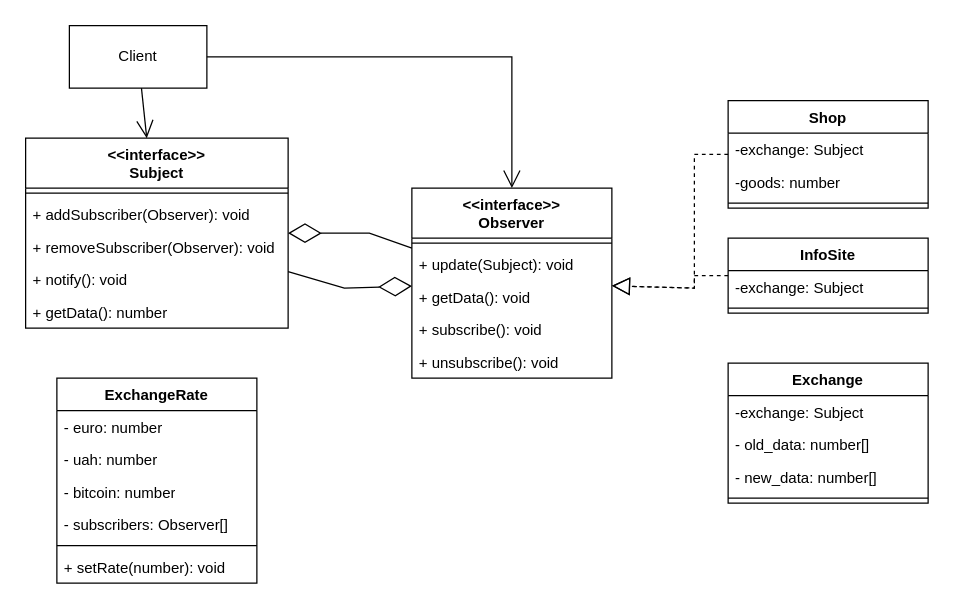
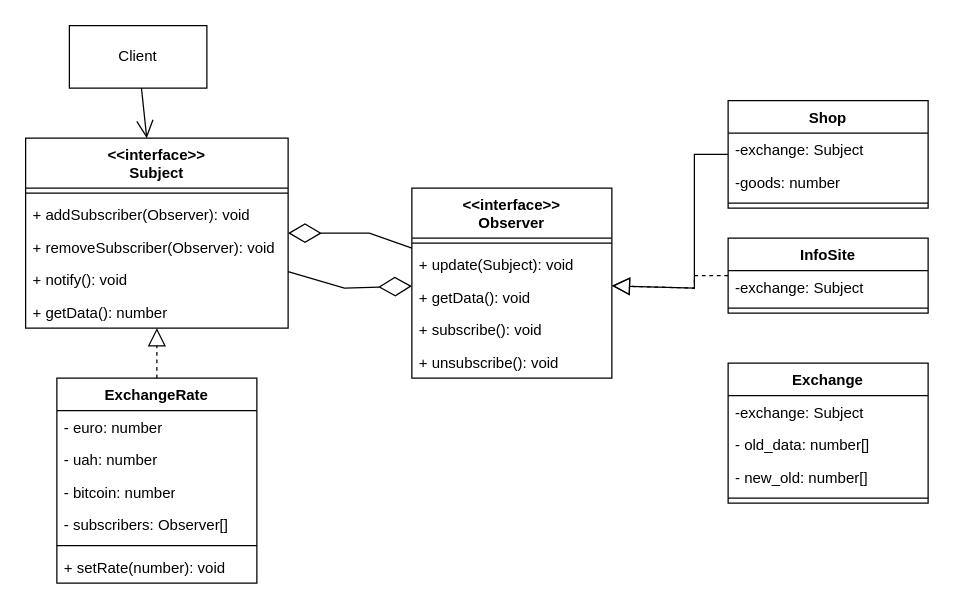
(423, 57) -> none
(694, 198) -> (694, 198)
none -> (157, 362)
(814, 478) -> (808, 478)
